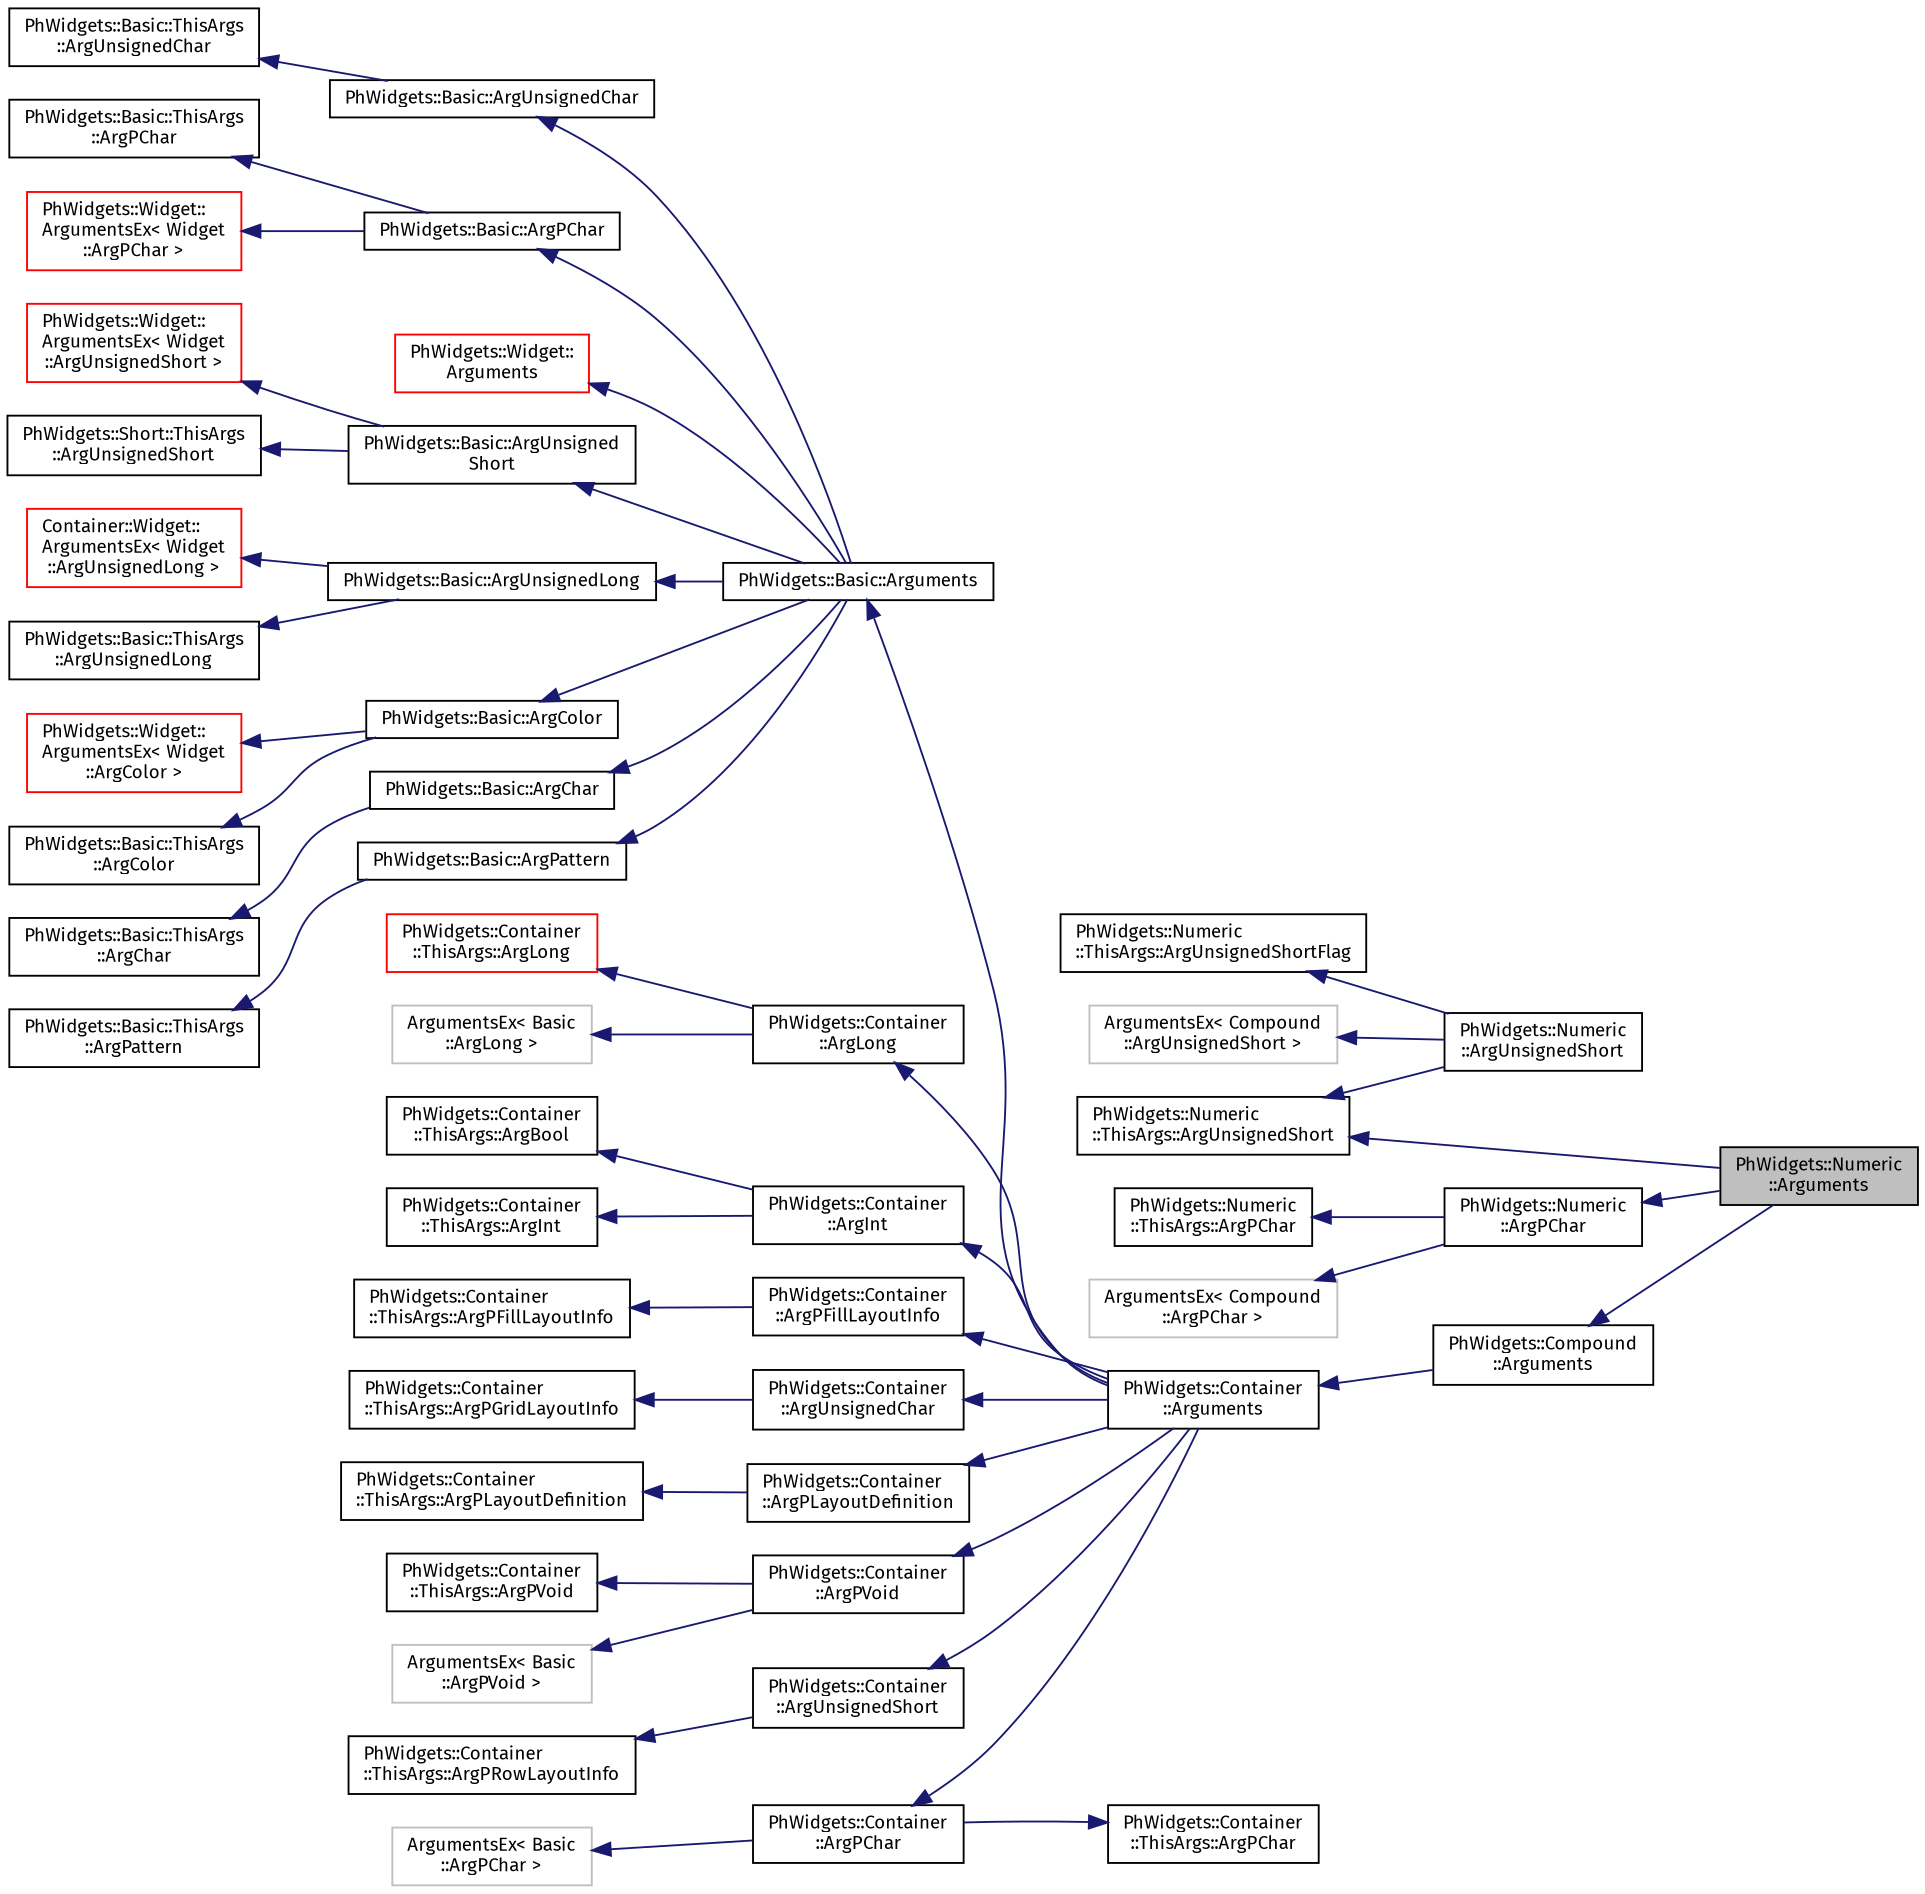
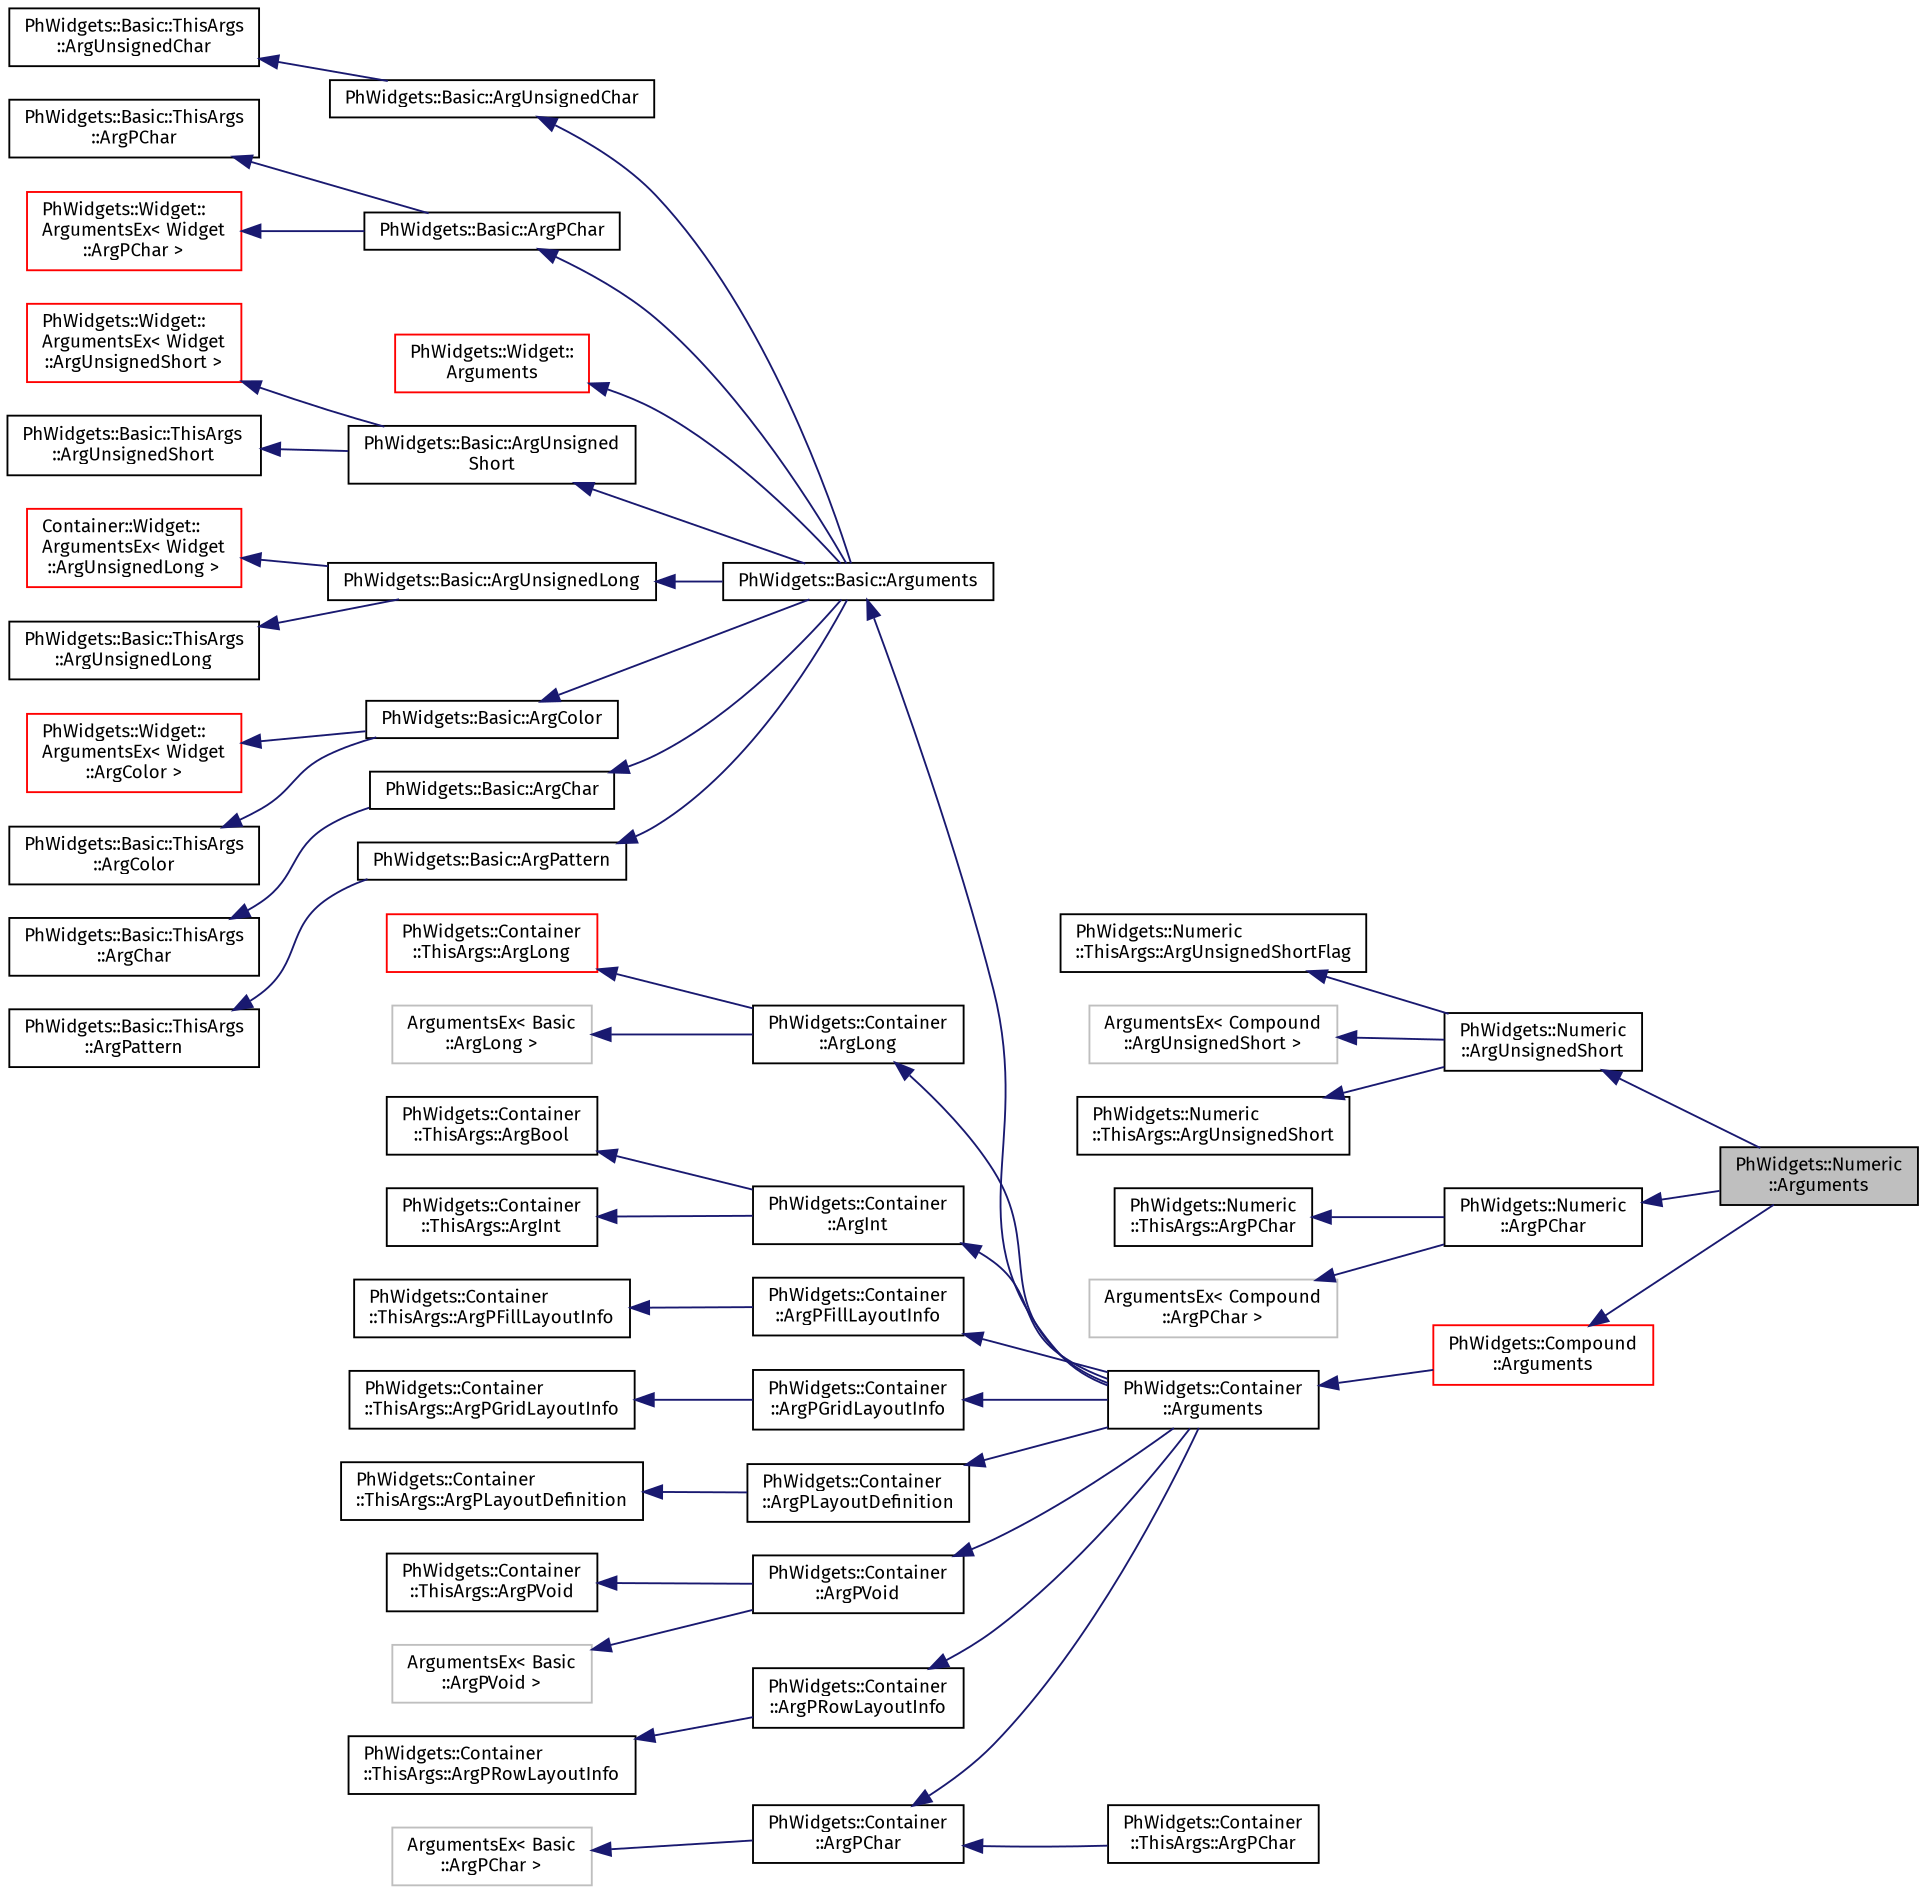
(134, 445) -> (134, 445)
(1544, 1153) -> (1690, 1113)
(1543, 1355) -> (1543, 1355)
(858, 1400) -> (858, 1400)
(858, 1698) -> (858, 1698)
(1026, 1822) -> (1045, 1847)
